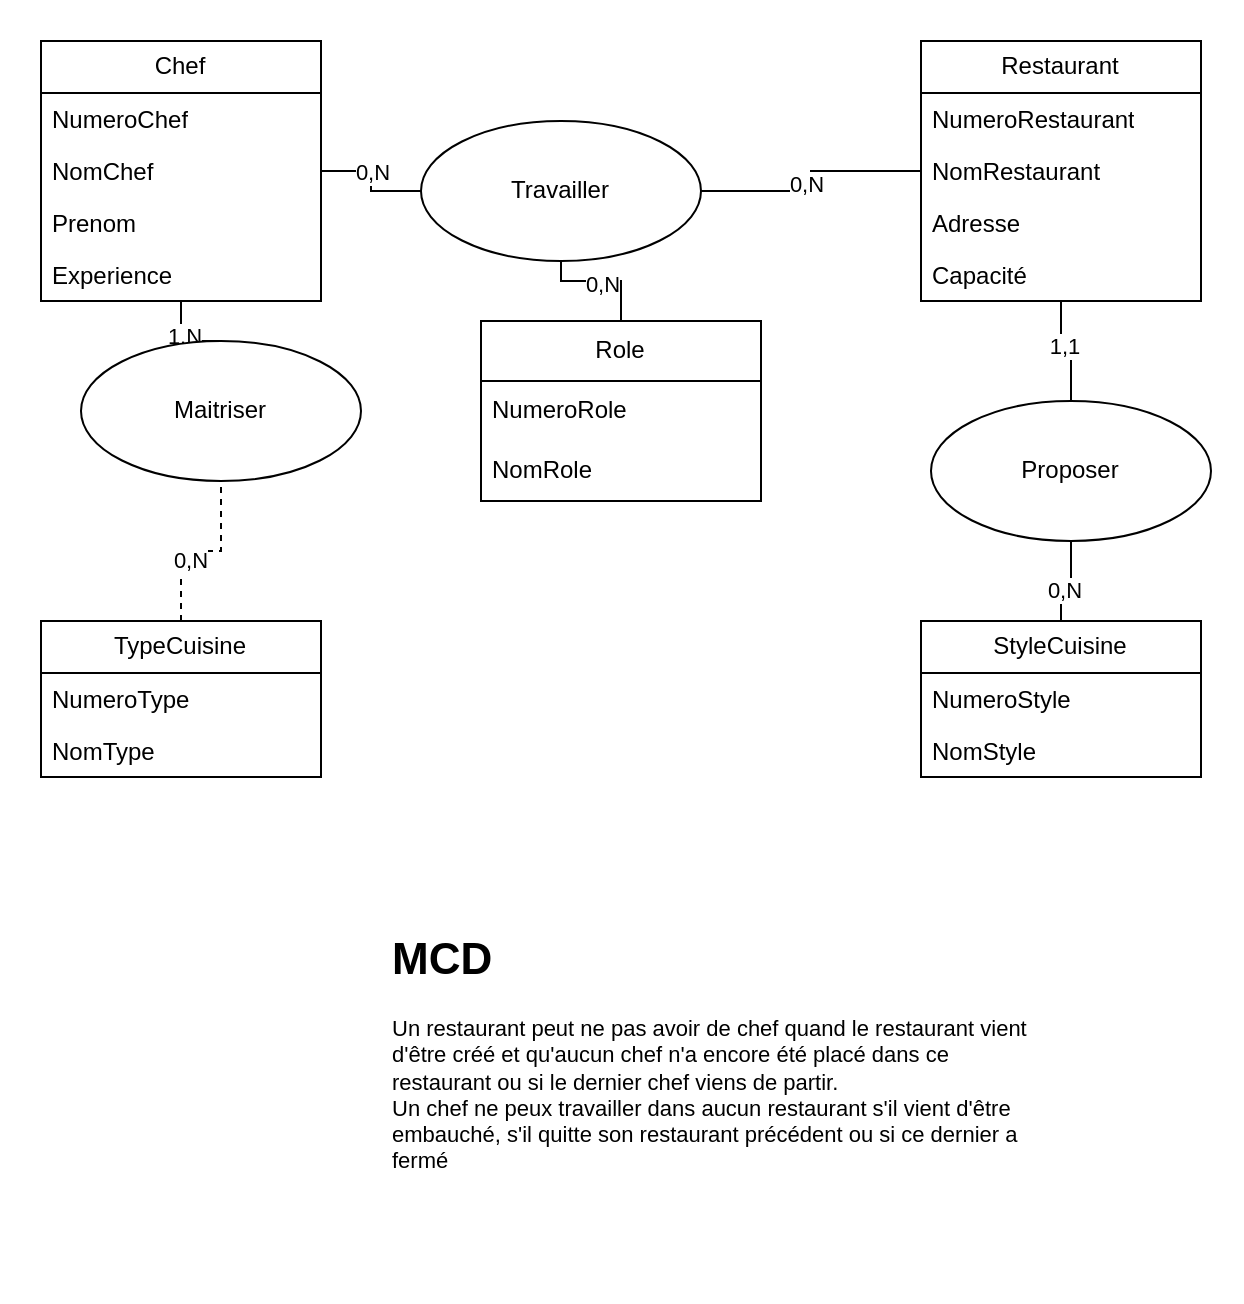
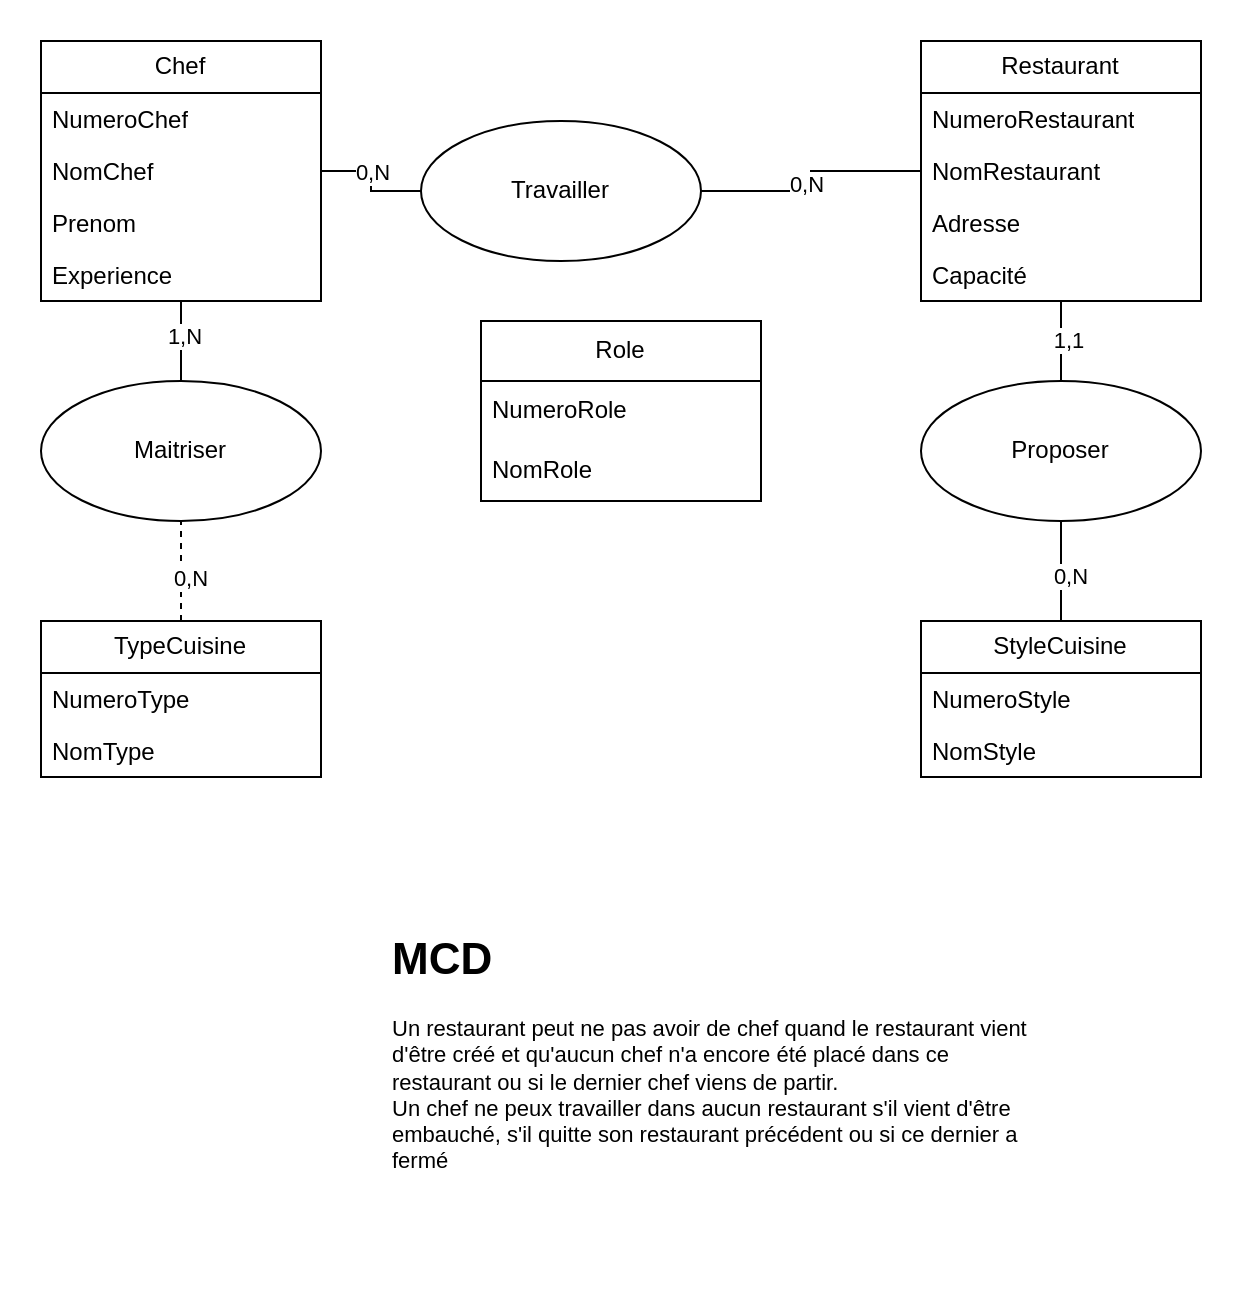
(604, 281) -> none
(221, 411) -> (181, 451)
(1071, 471) -> (1061, 451)
